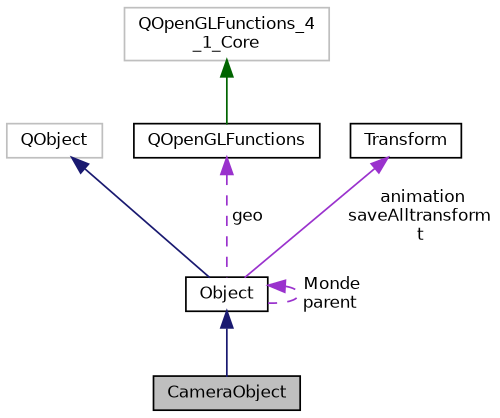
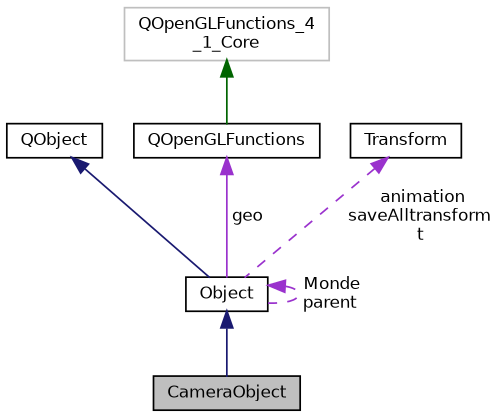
(55, 141) -> (55, 141)
(310, 223) -> (310, 223)
(227, 226) -> (227, 226)
